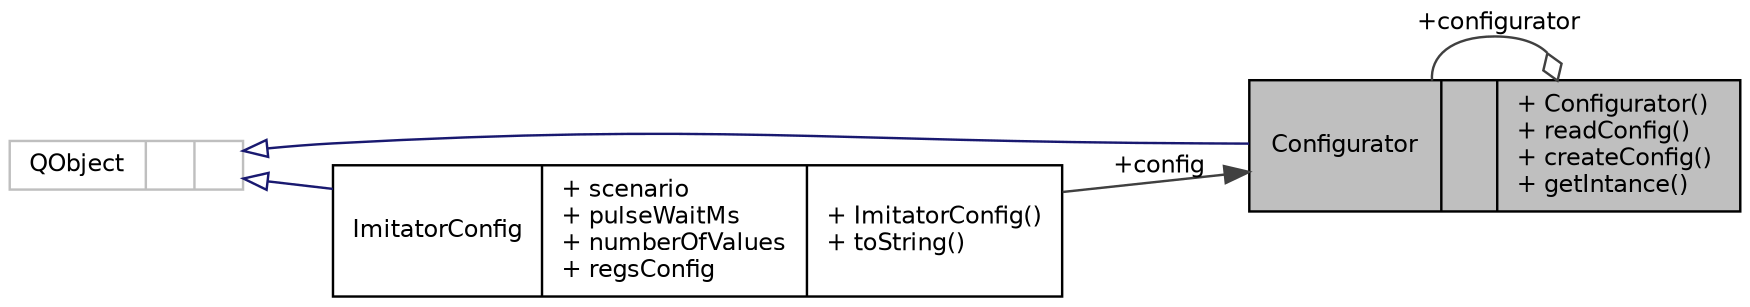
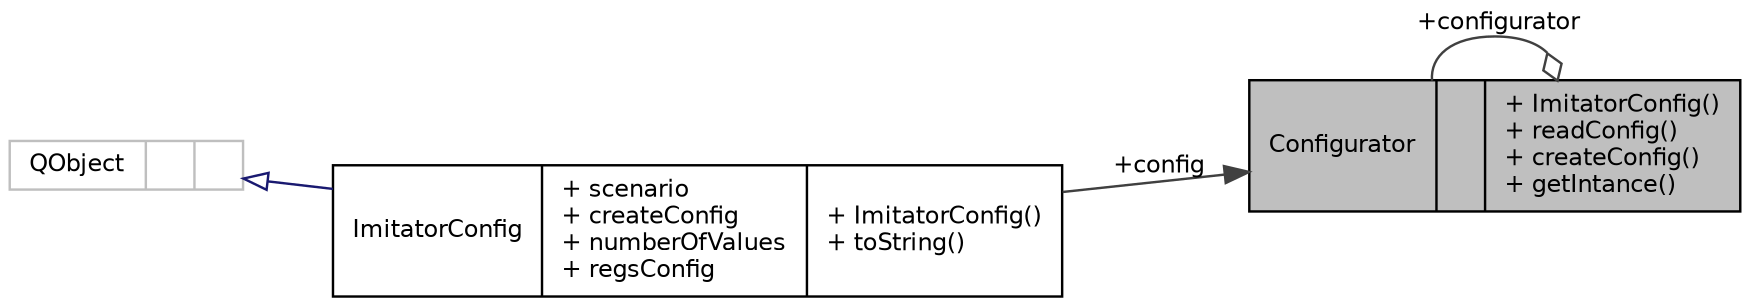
(1613, 105) -> (1613, 105)
(758, 135) -> none
(651, 216) -> (650, 216)
